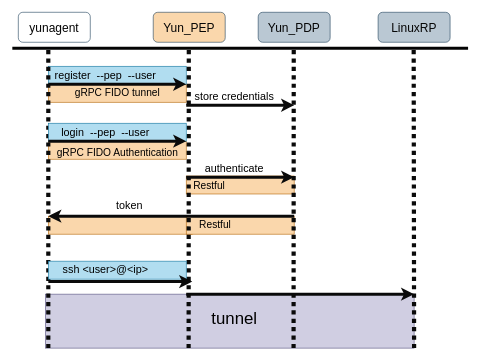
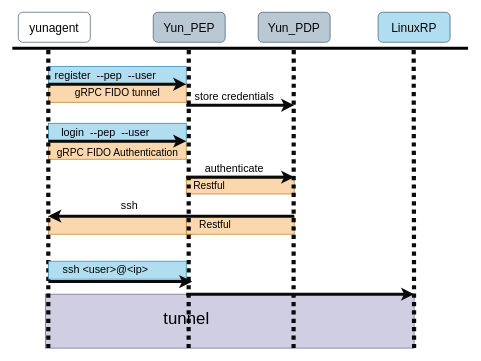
(189, 27) -> (189, 27)
(414, 27) -> (414, 27)
(130, 206) -> (130, 206)
(234, 318) -> (186, 318)
